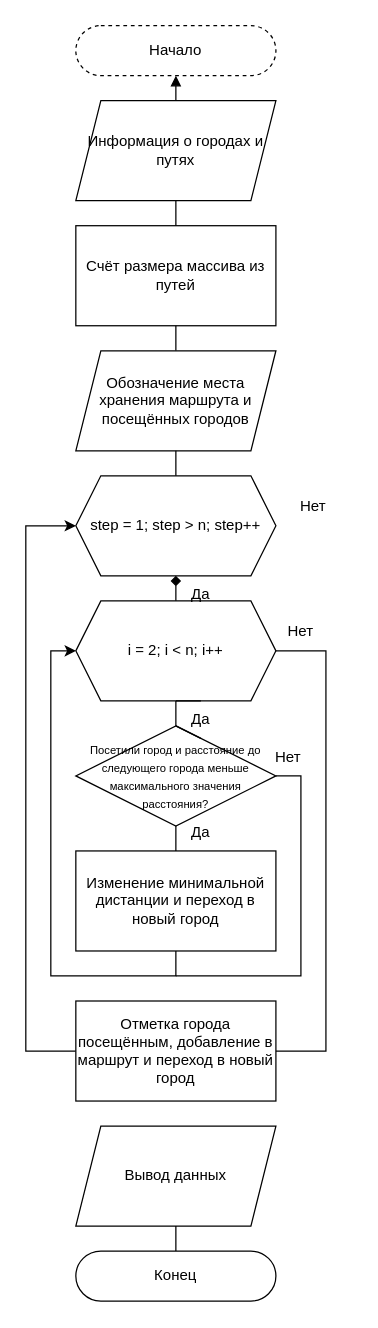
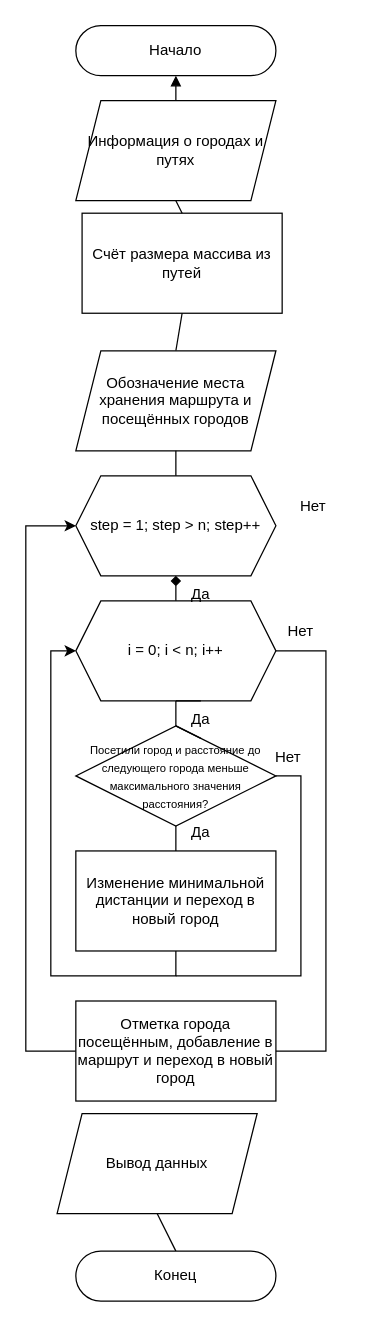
(176, 51) -> (176, 51)
(176, 276) -> (182, 263)
(176, 651) -> (176, 651)
(176, 1176) -> (157, 1163)
